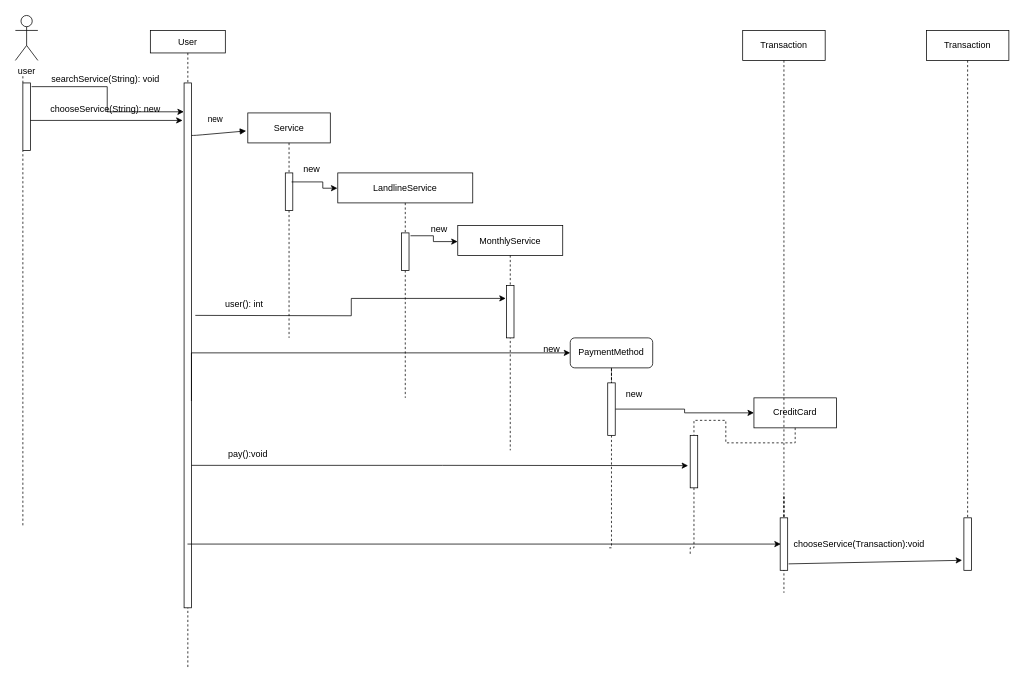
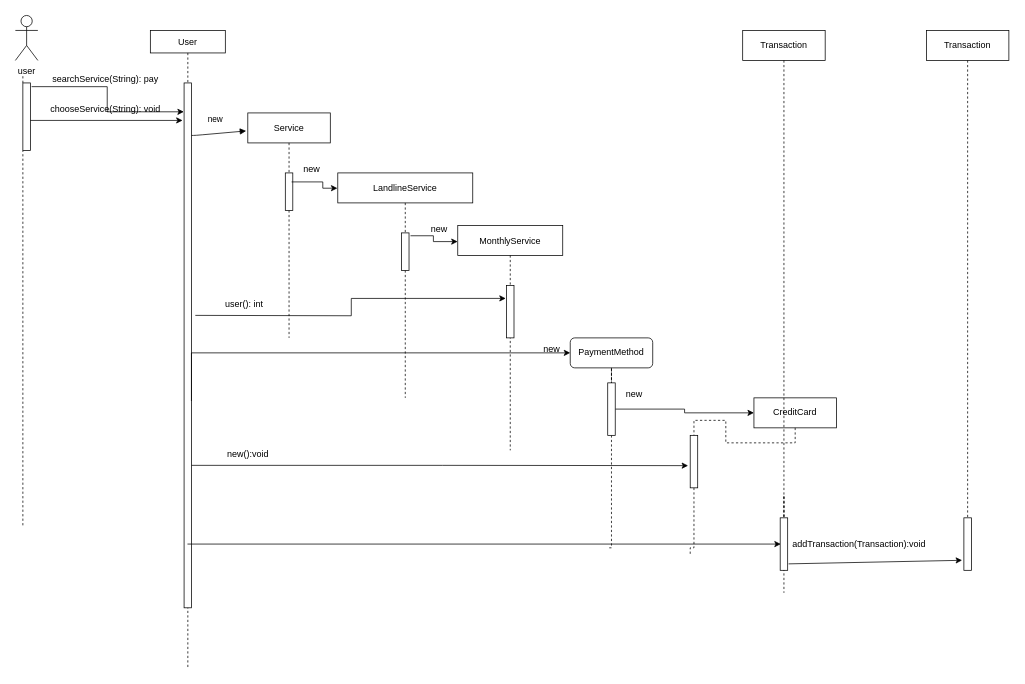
(106, 79) -> (106, 79)
(106, 109) -> (106, 109)
(248, 454) -> (248, 454)
(860, 544) -> (860, 544)
